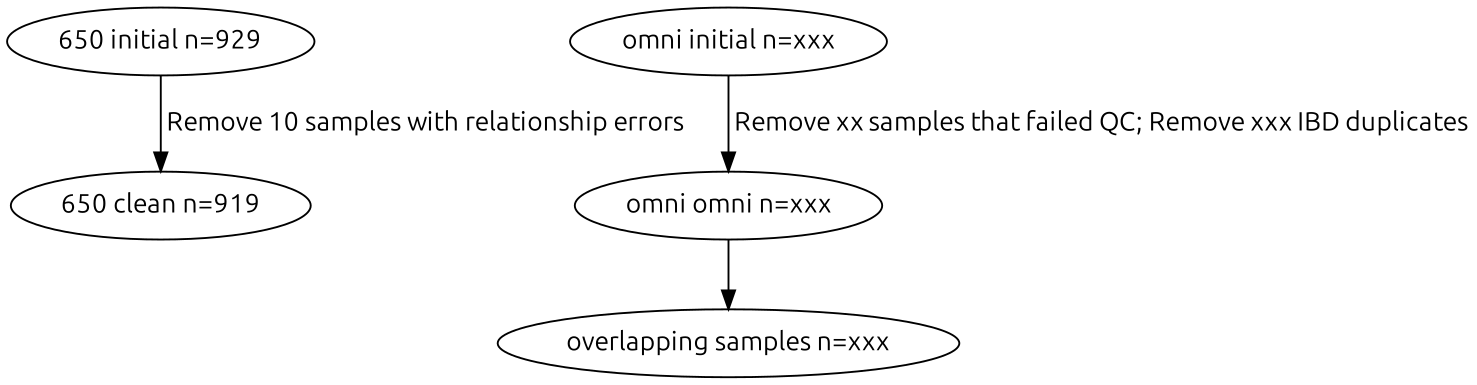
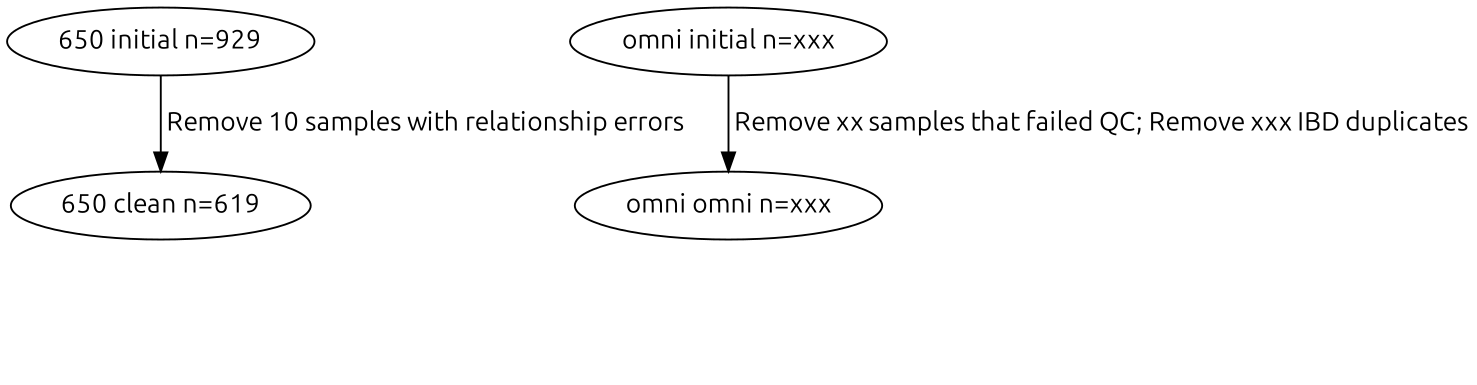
(161, 206) -> (161, 206)
(728, 343) -> none
